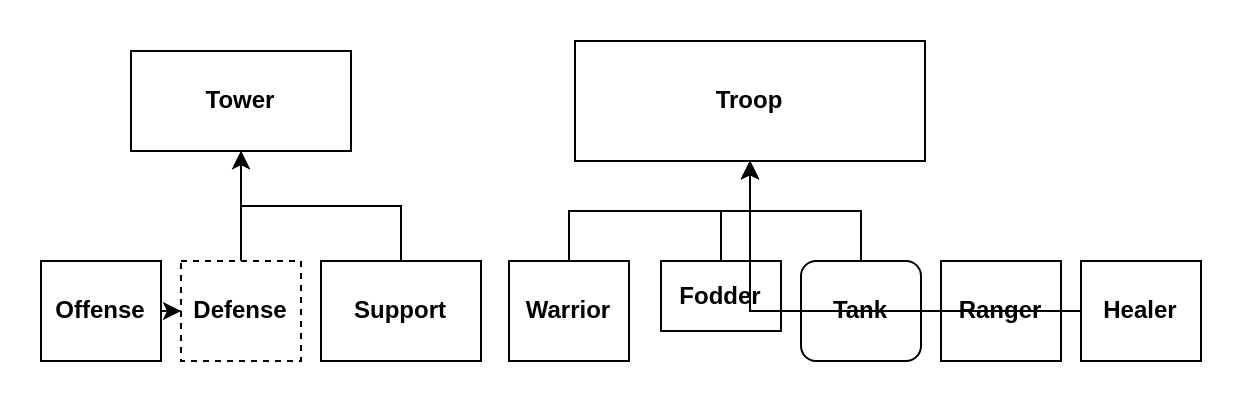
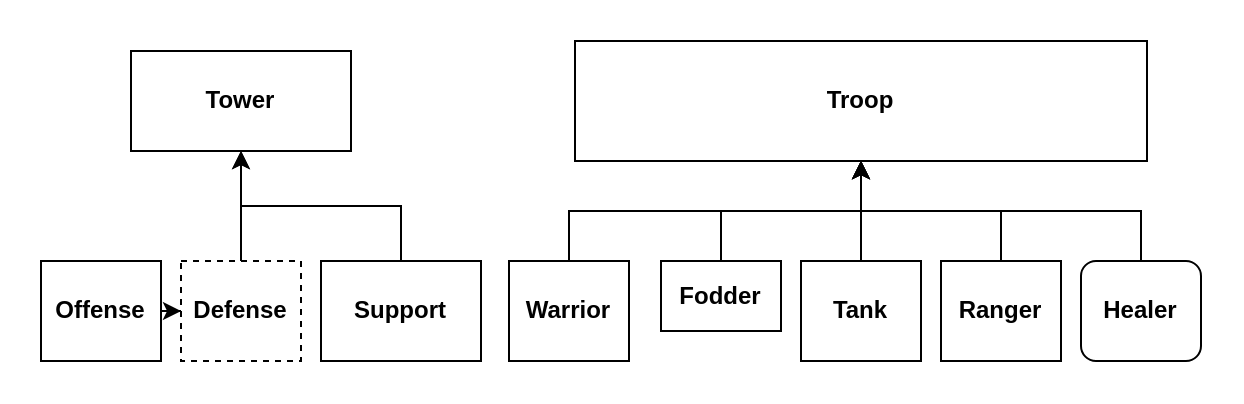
(750, 101) -> (861, 101)
(861, 311) -> (861, 311)
(1141, 311) -> (1141, 311)
